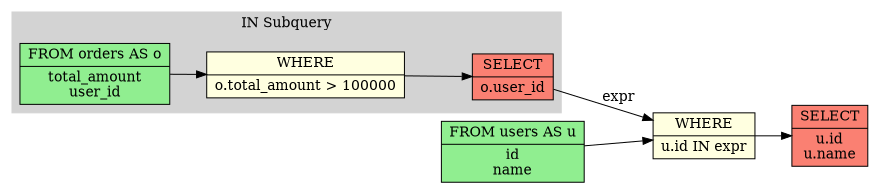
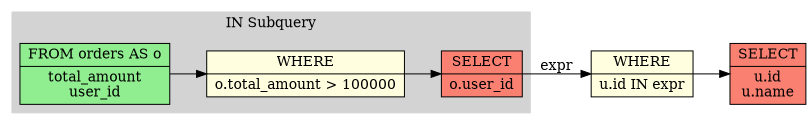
(513, 152) -> none
